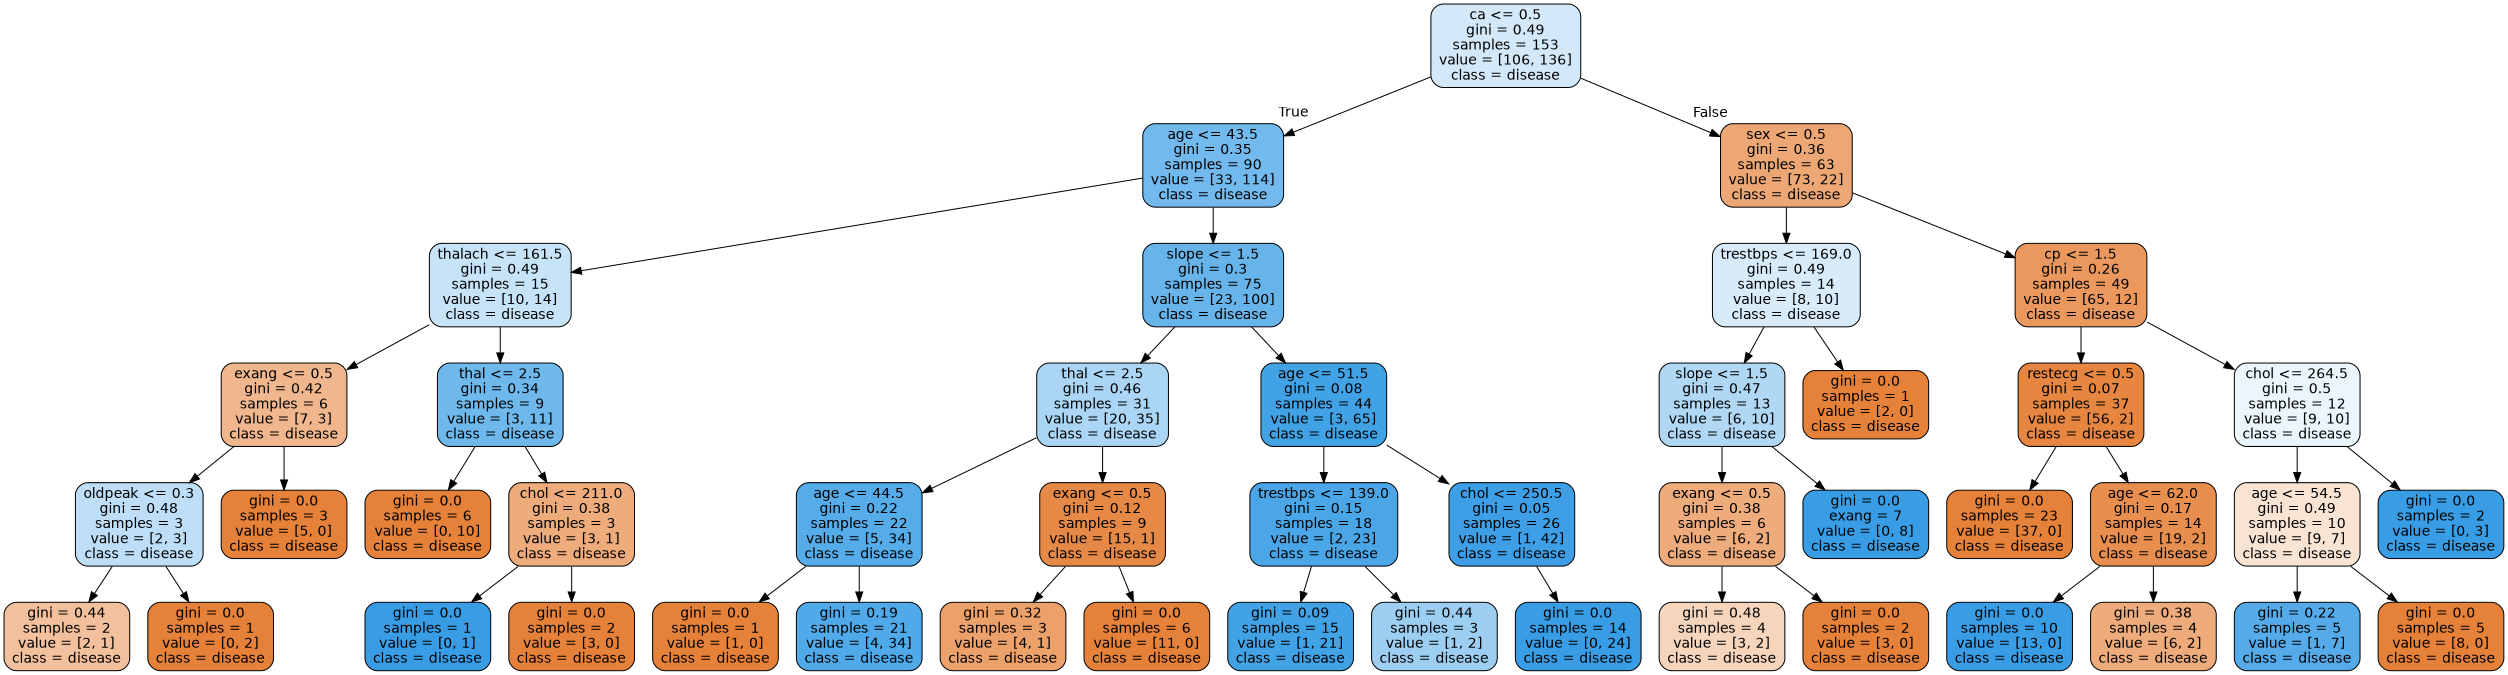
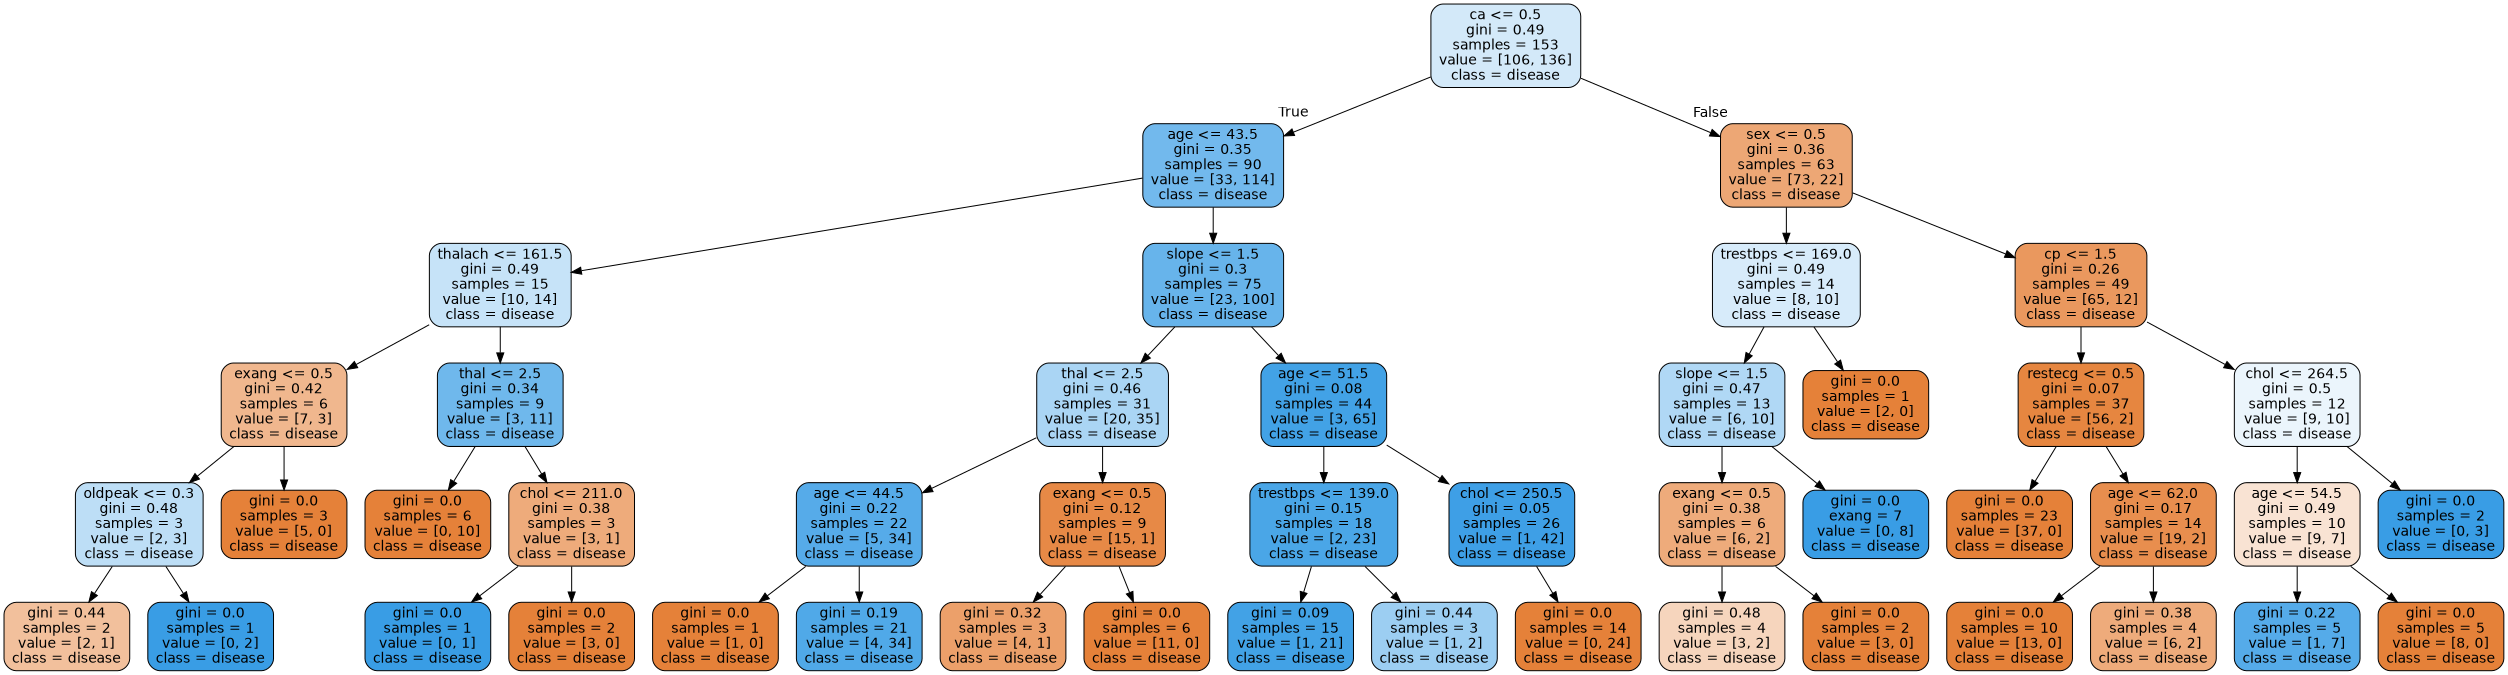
(211, 637) -> (211, 637)
(1578, 637) -> (1578, 637)
(2010, 637) -> (2010, 637)
